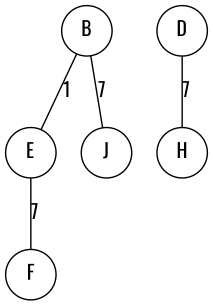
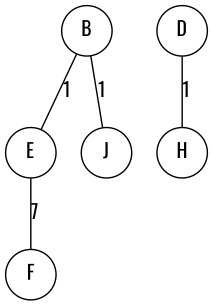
(102, 92) -> (102, 92)
(186, 92) -> (186, 92)
